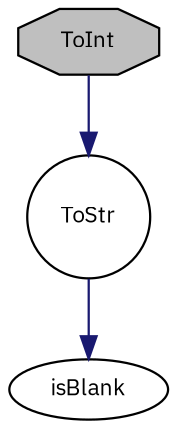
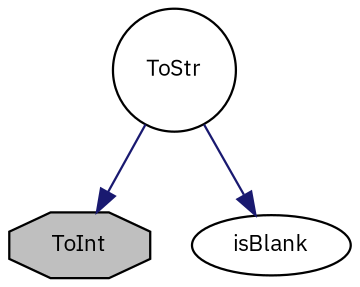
(89, 104) -> (127, 158)
